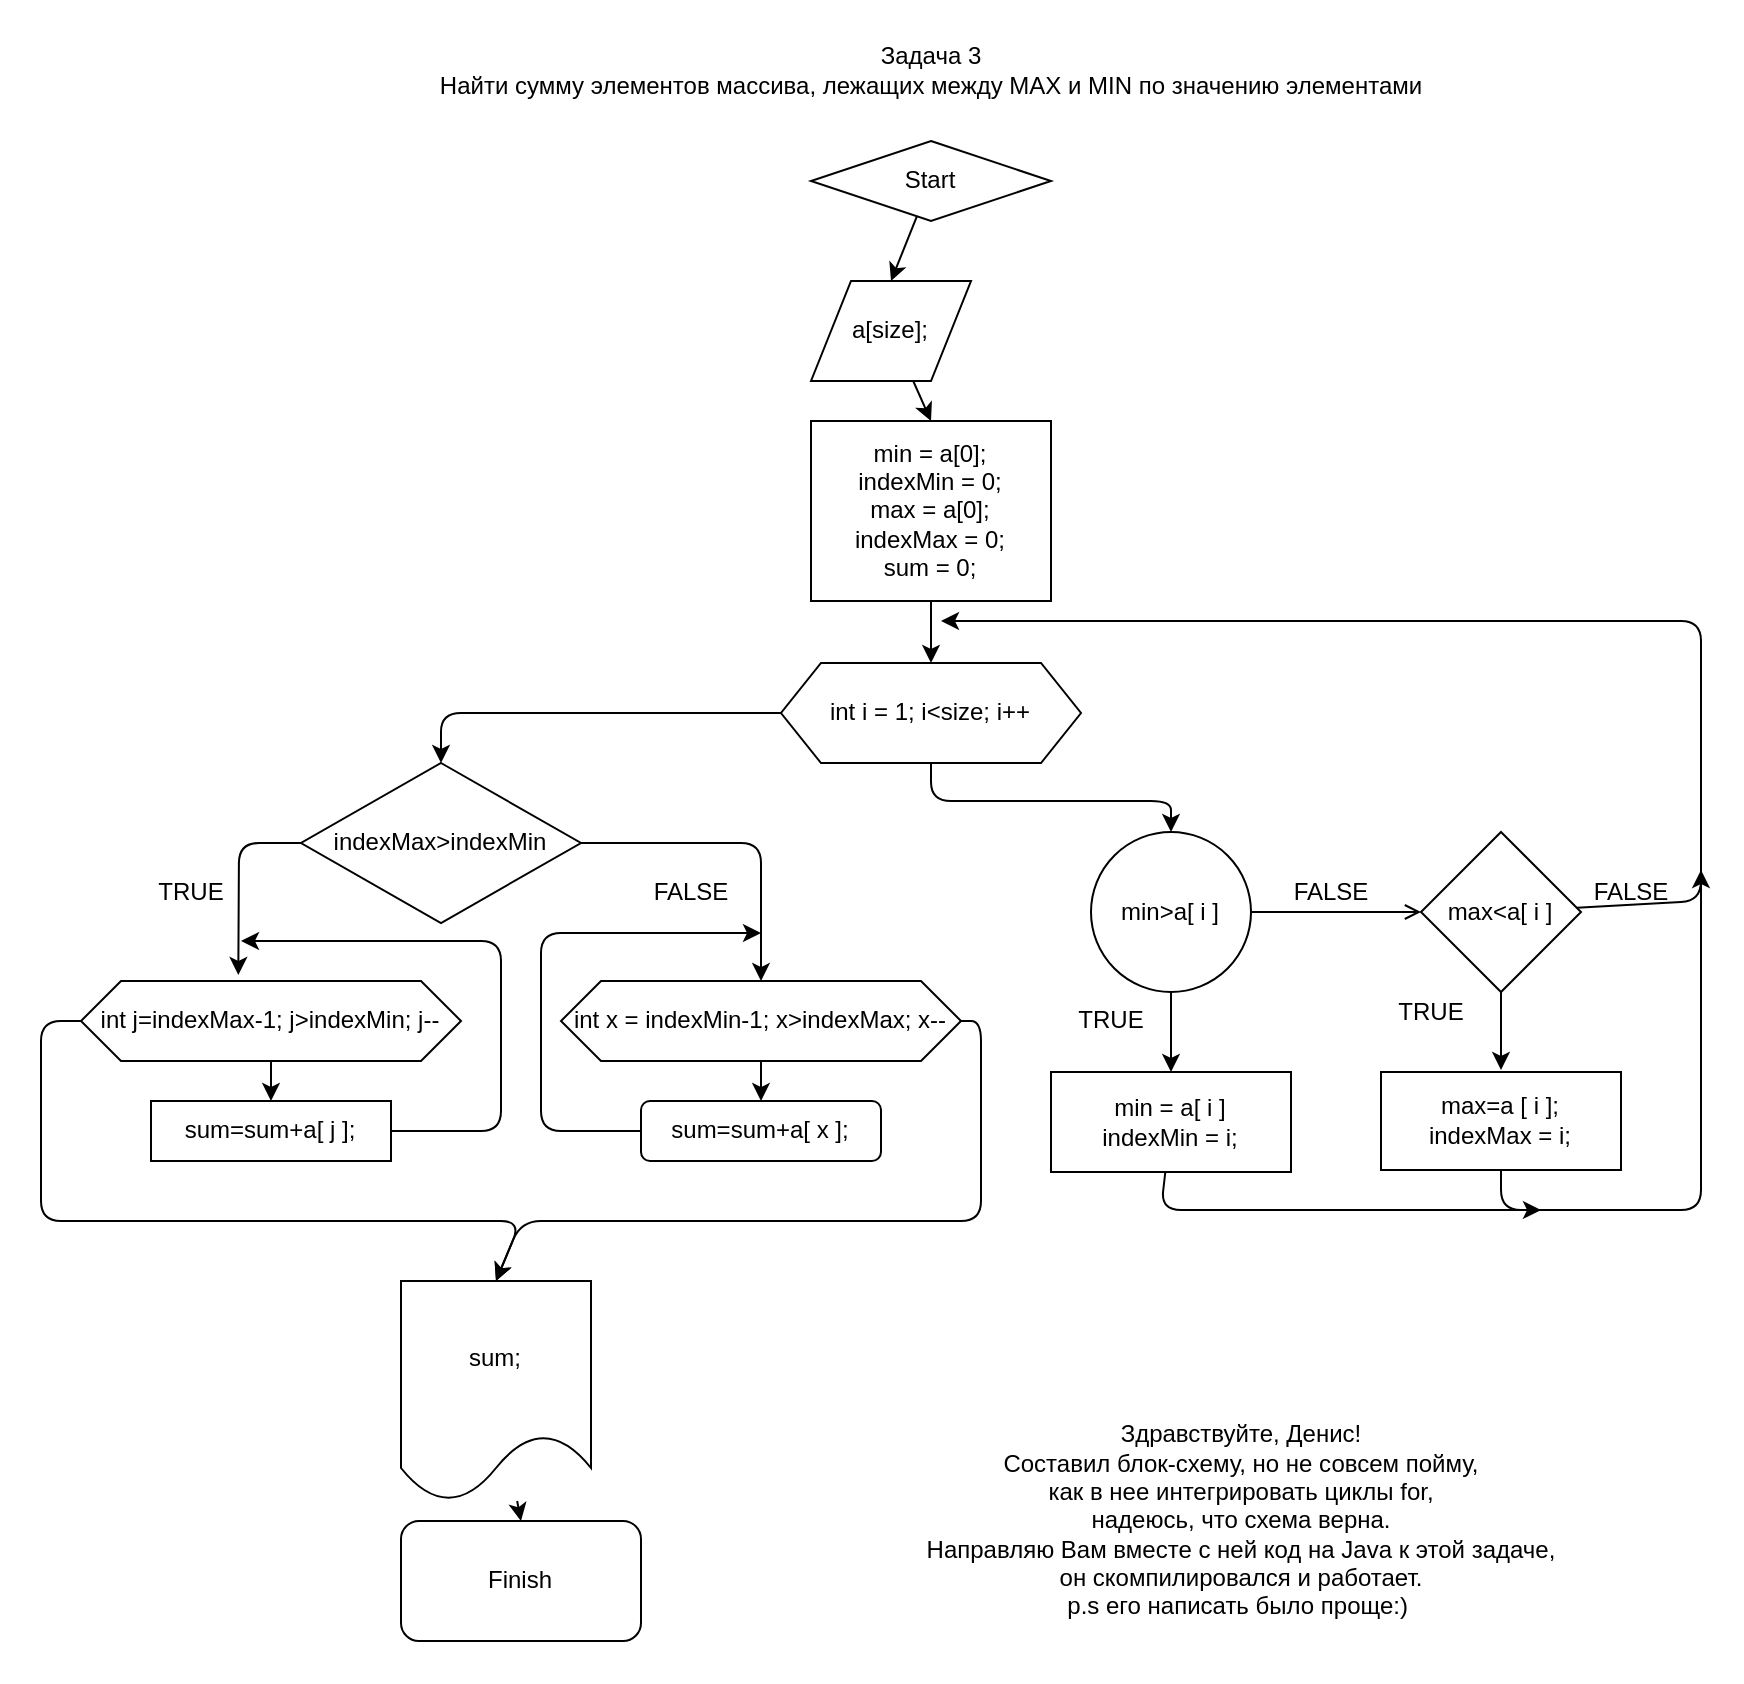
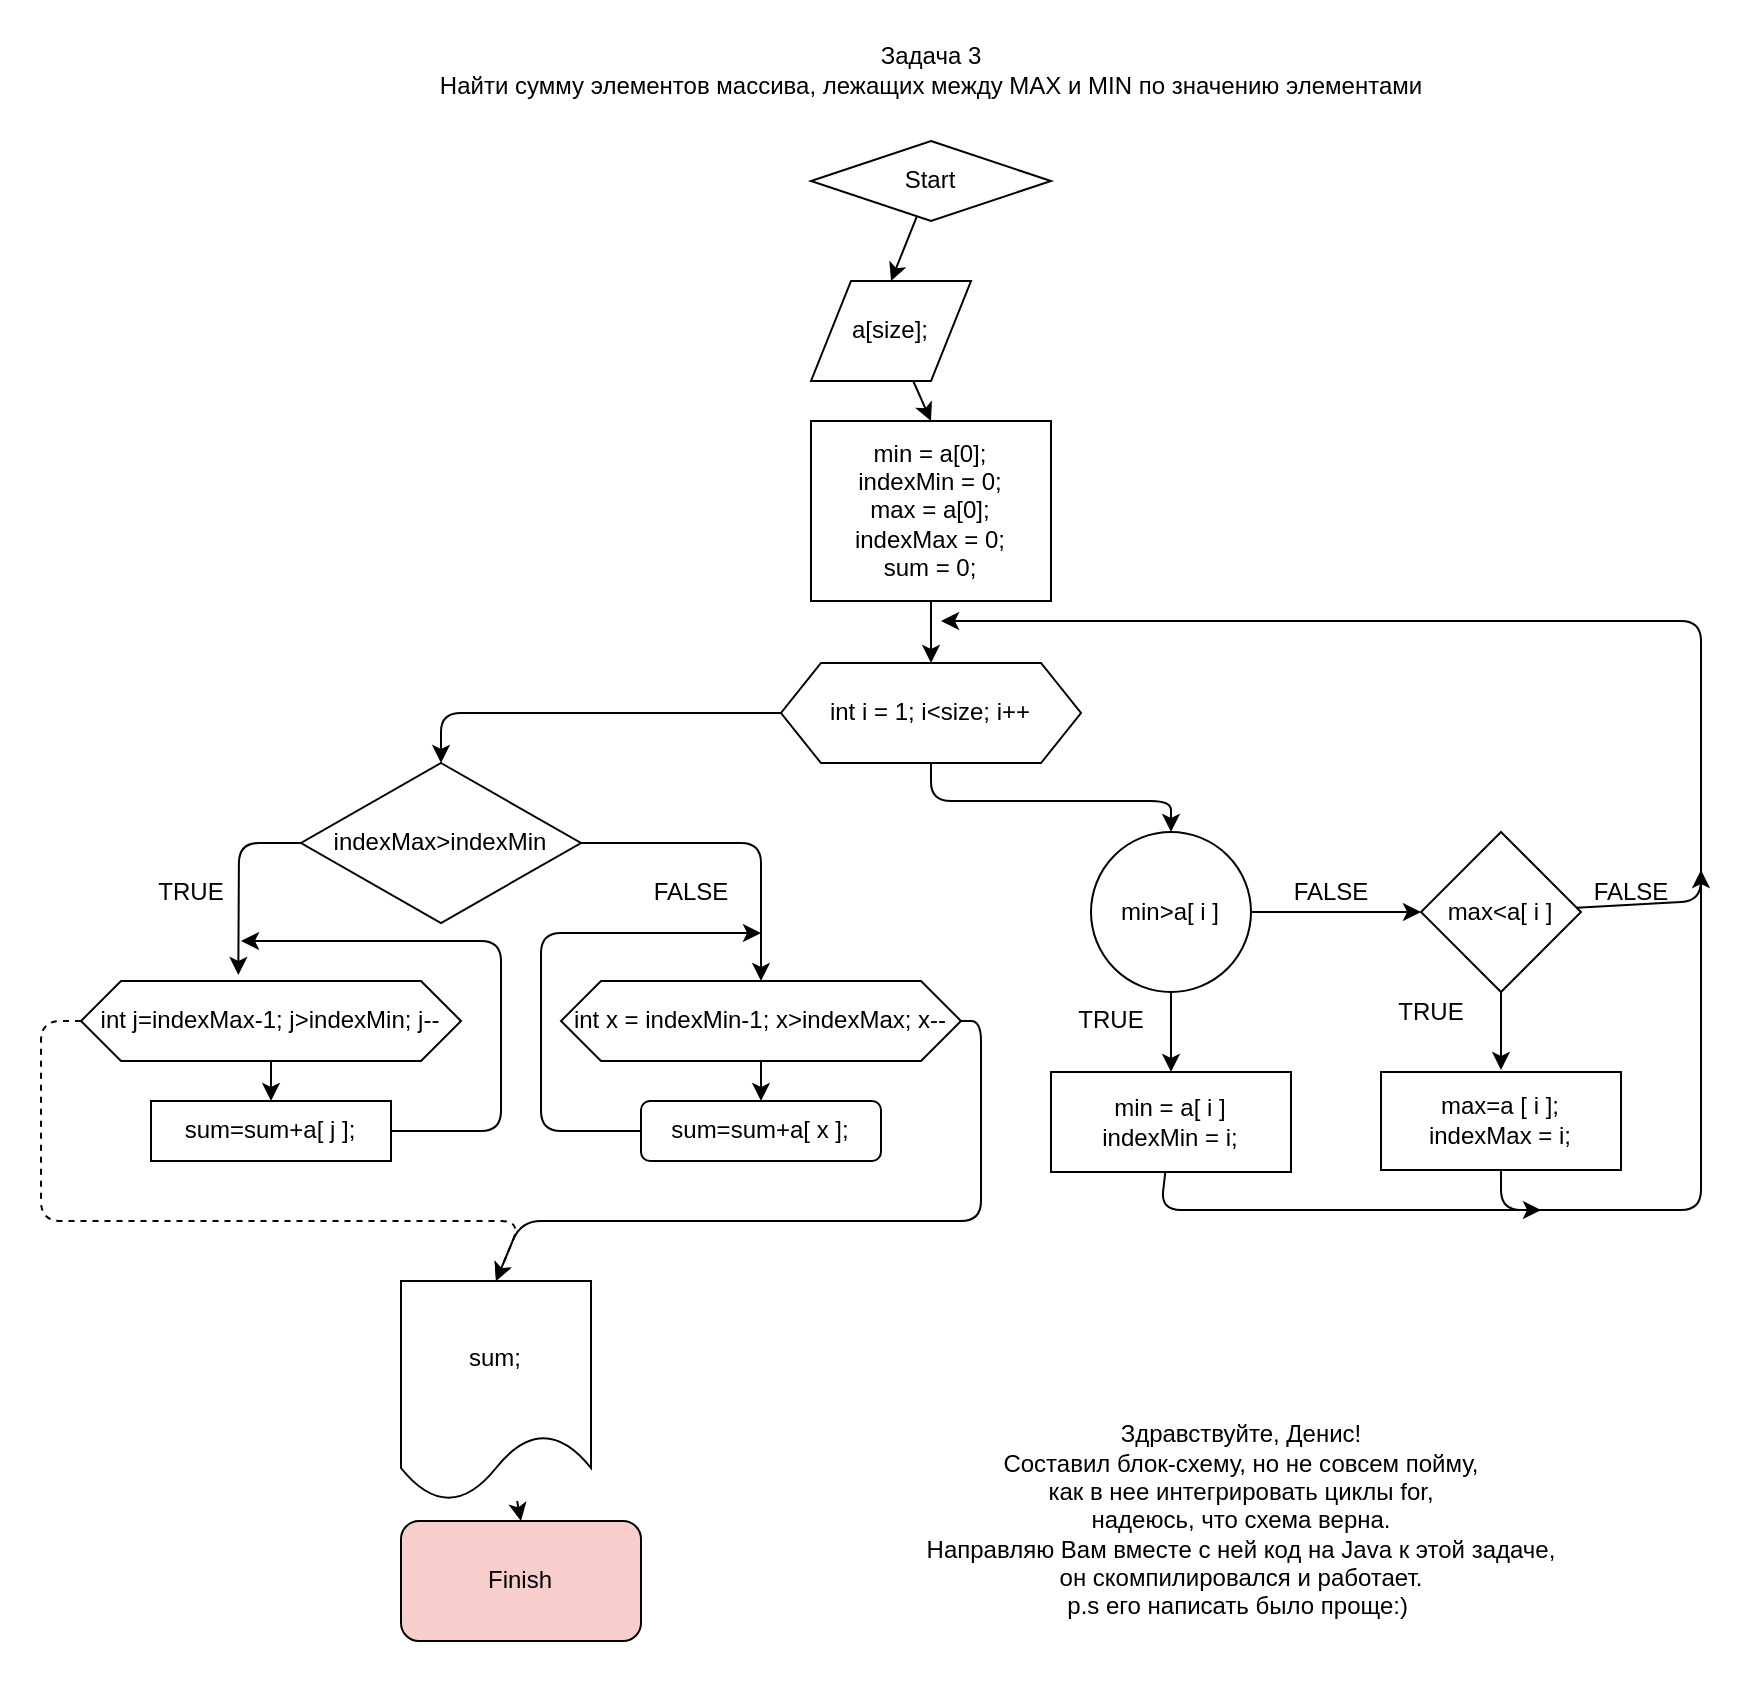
(1408, 912) -> (1406, 912)
(175, 1221) -> (175, 1221)
(521, 1581) -> (521, 1581)
